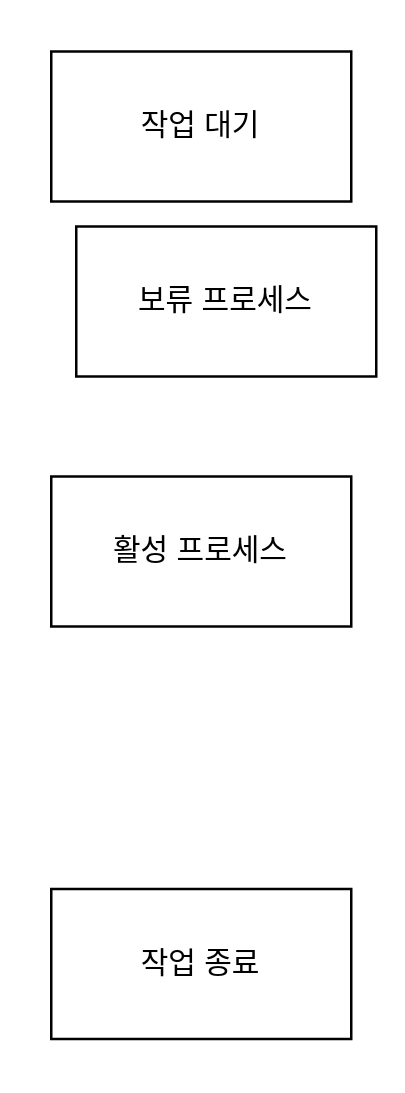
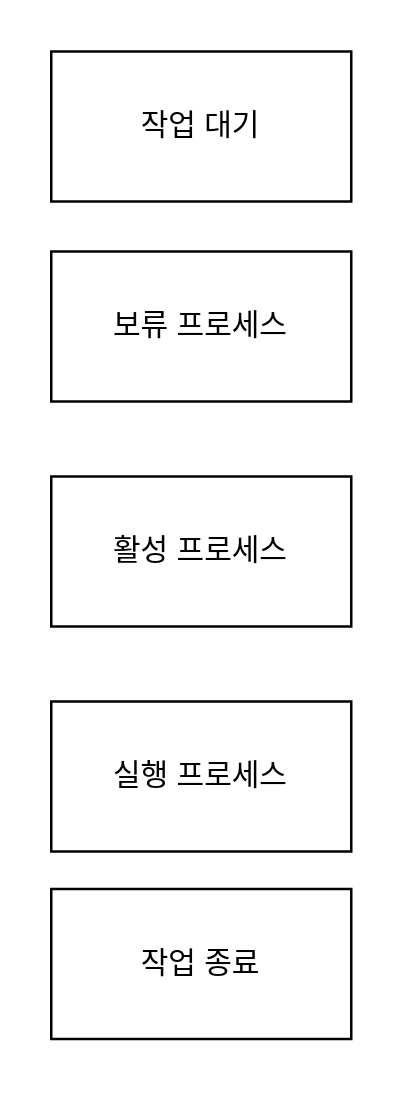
(226, 301) -> (201, 326)
none -> (201, 776)
